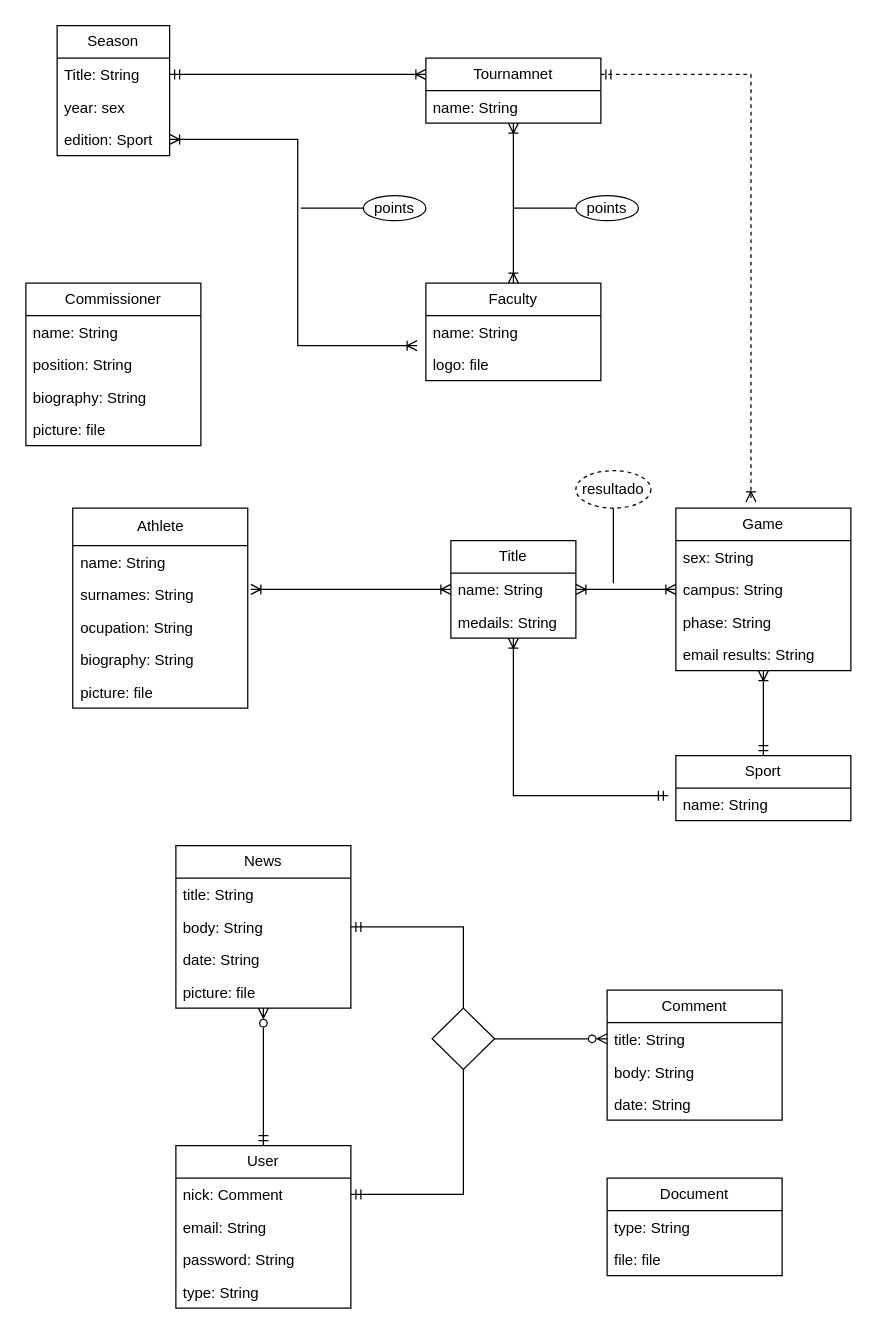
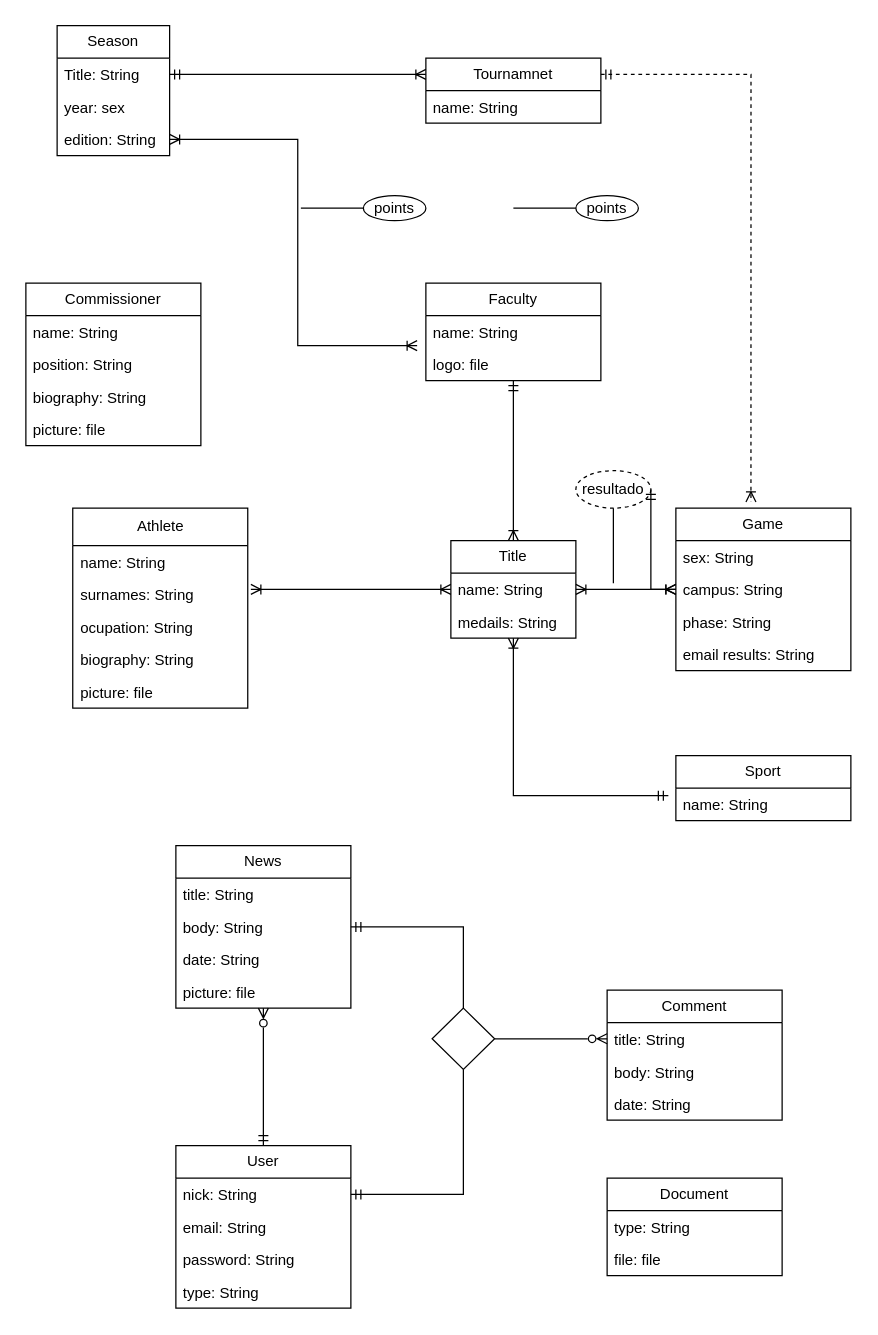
(114, 150) -> (114, 150)
(513, 202) -> none
none -> (513, 459)
(763, 712) -> (651, 539)
(232, 1196) -> (226, 1196)
